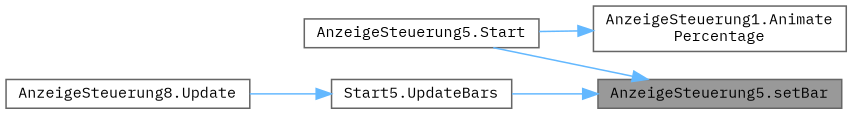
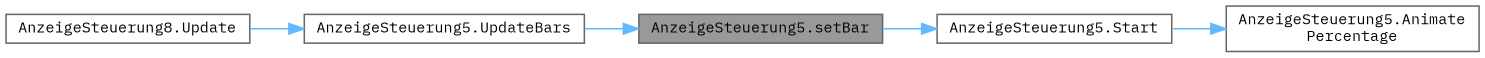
(720, 29) -> (1353, 29)
(563, 62) -> (902, 29)
(422, 94) -> (444, 29)
